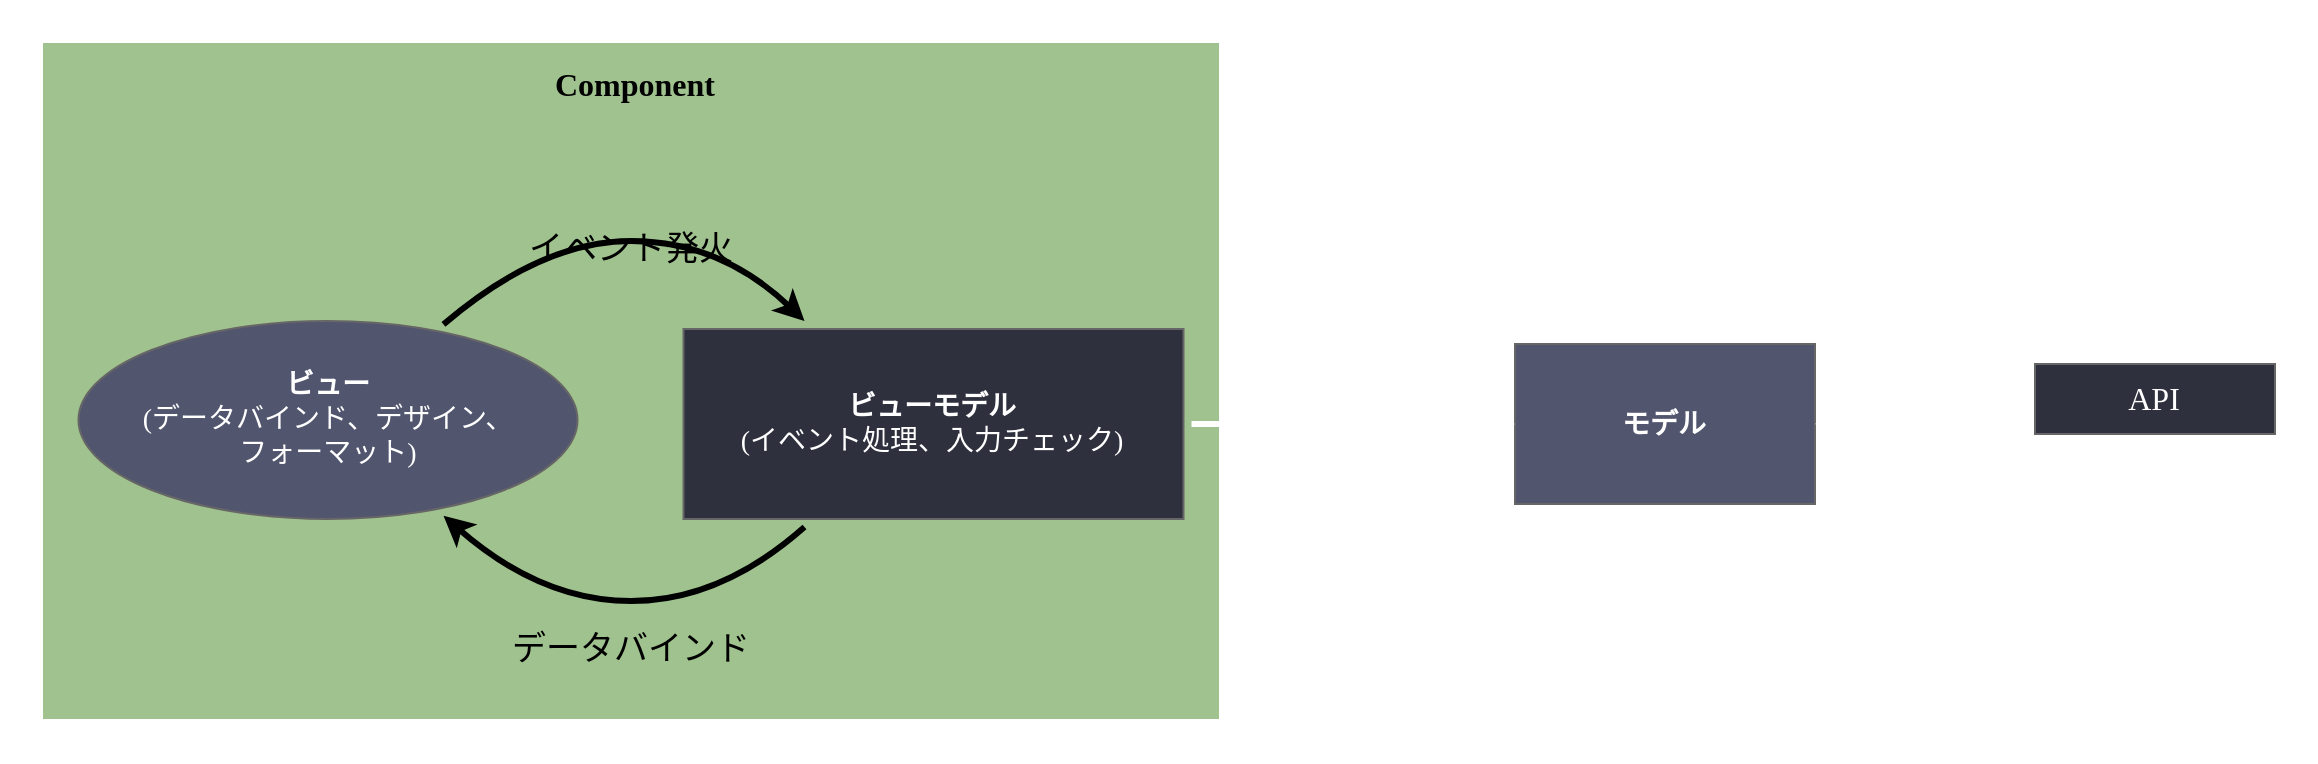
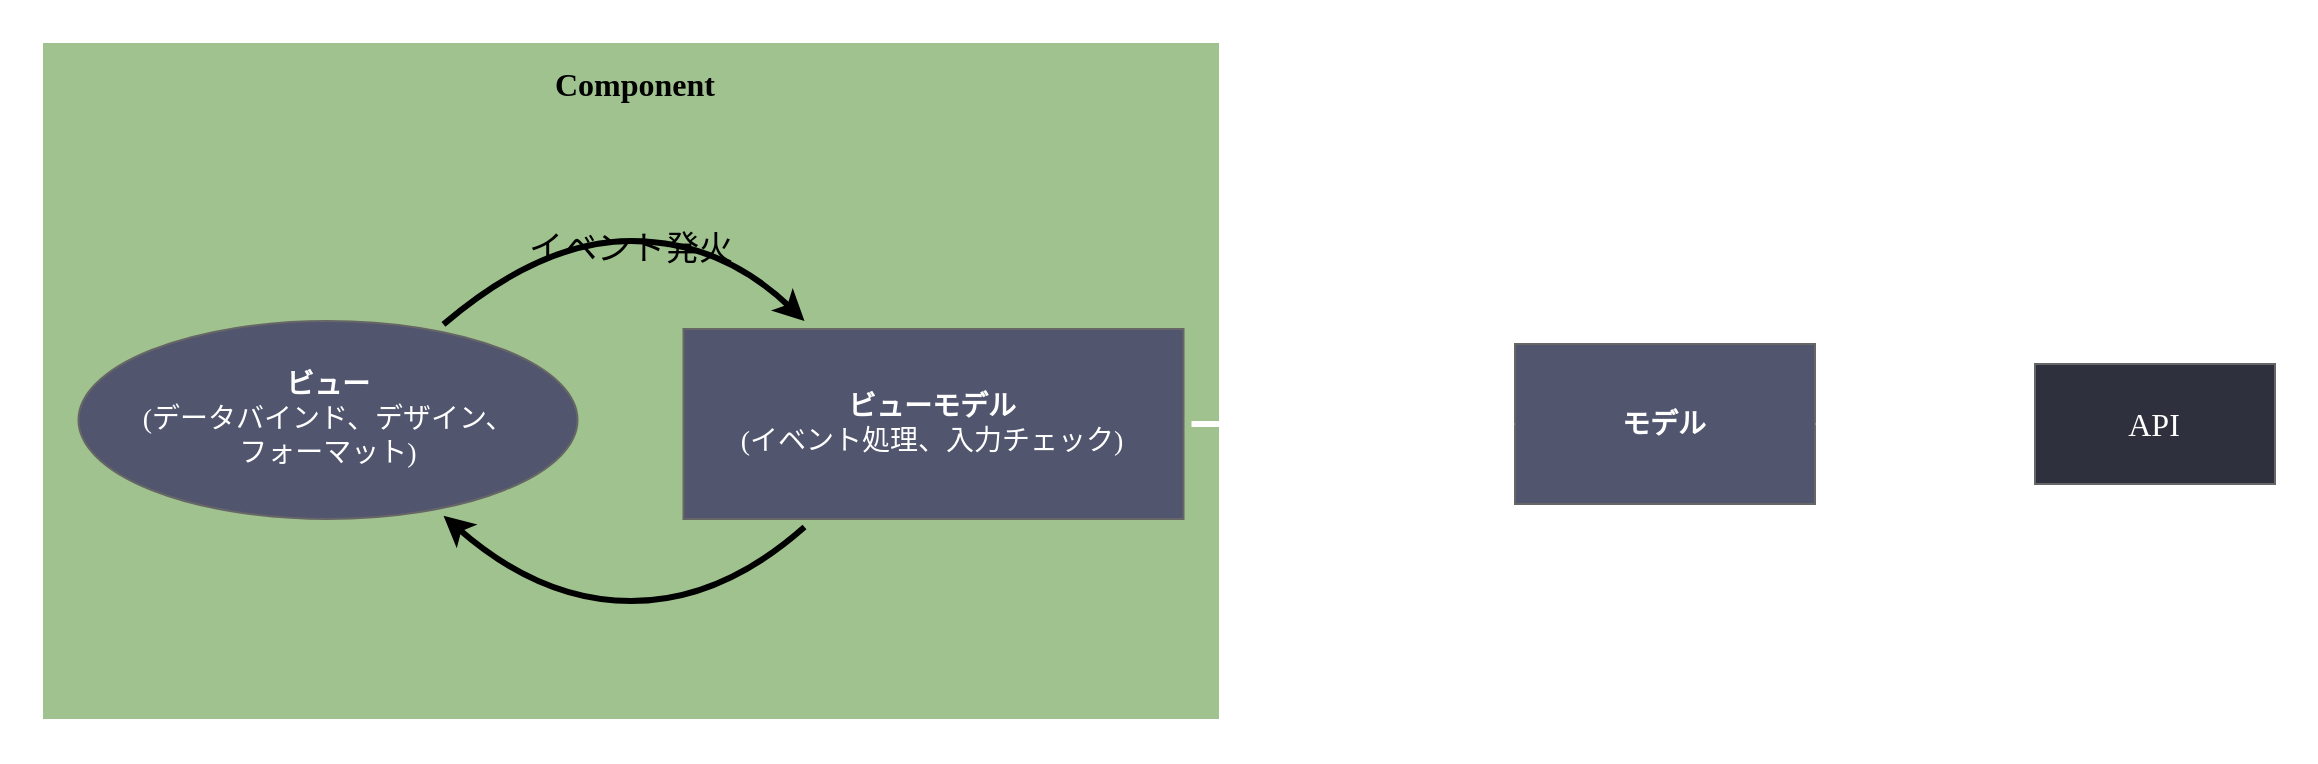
(2155, 399) -> (2155, 424)
(934, 424) -> (934, 424)
(631, 651) -> none
